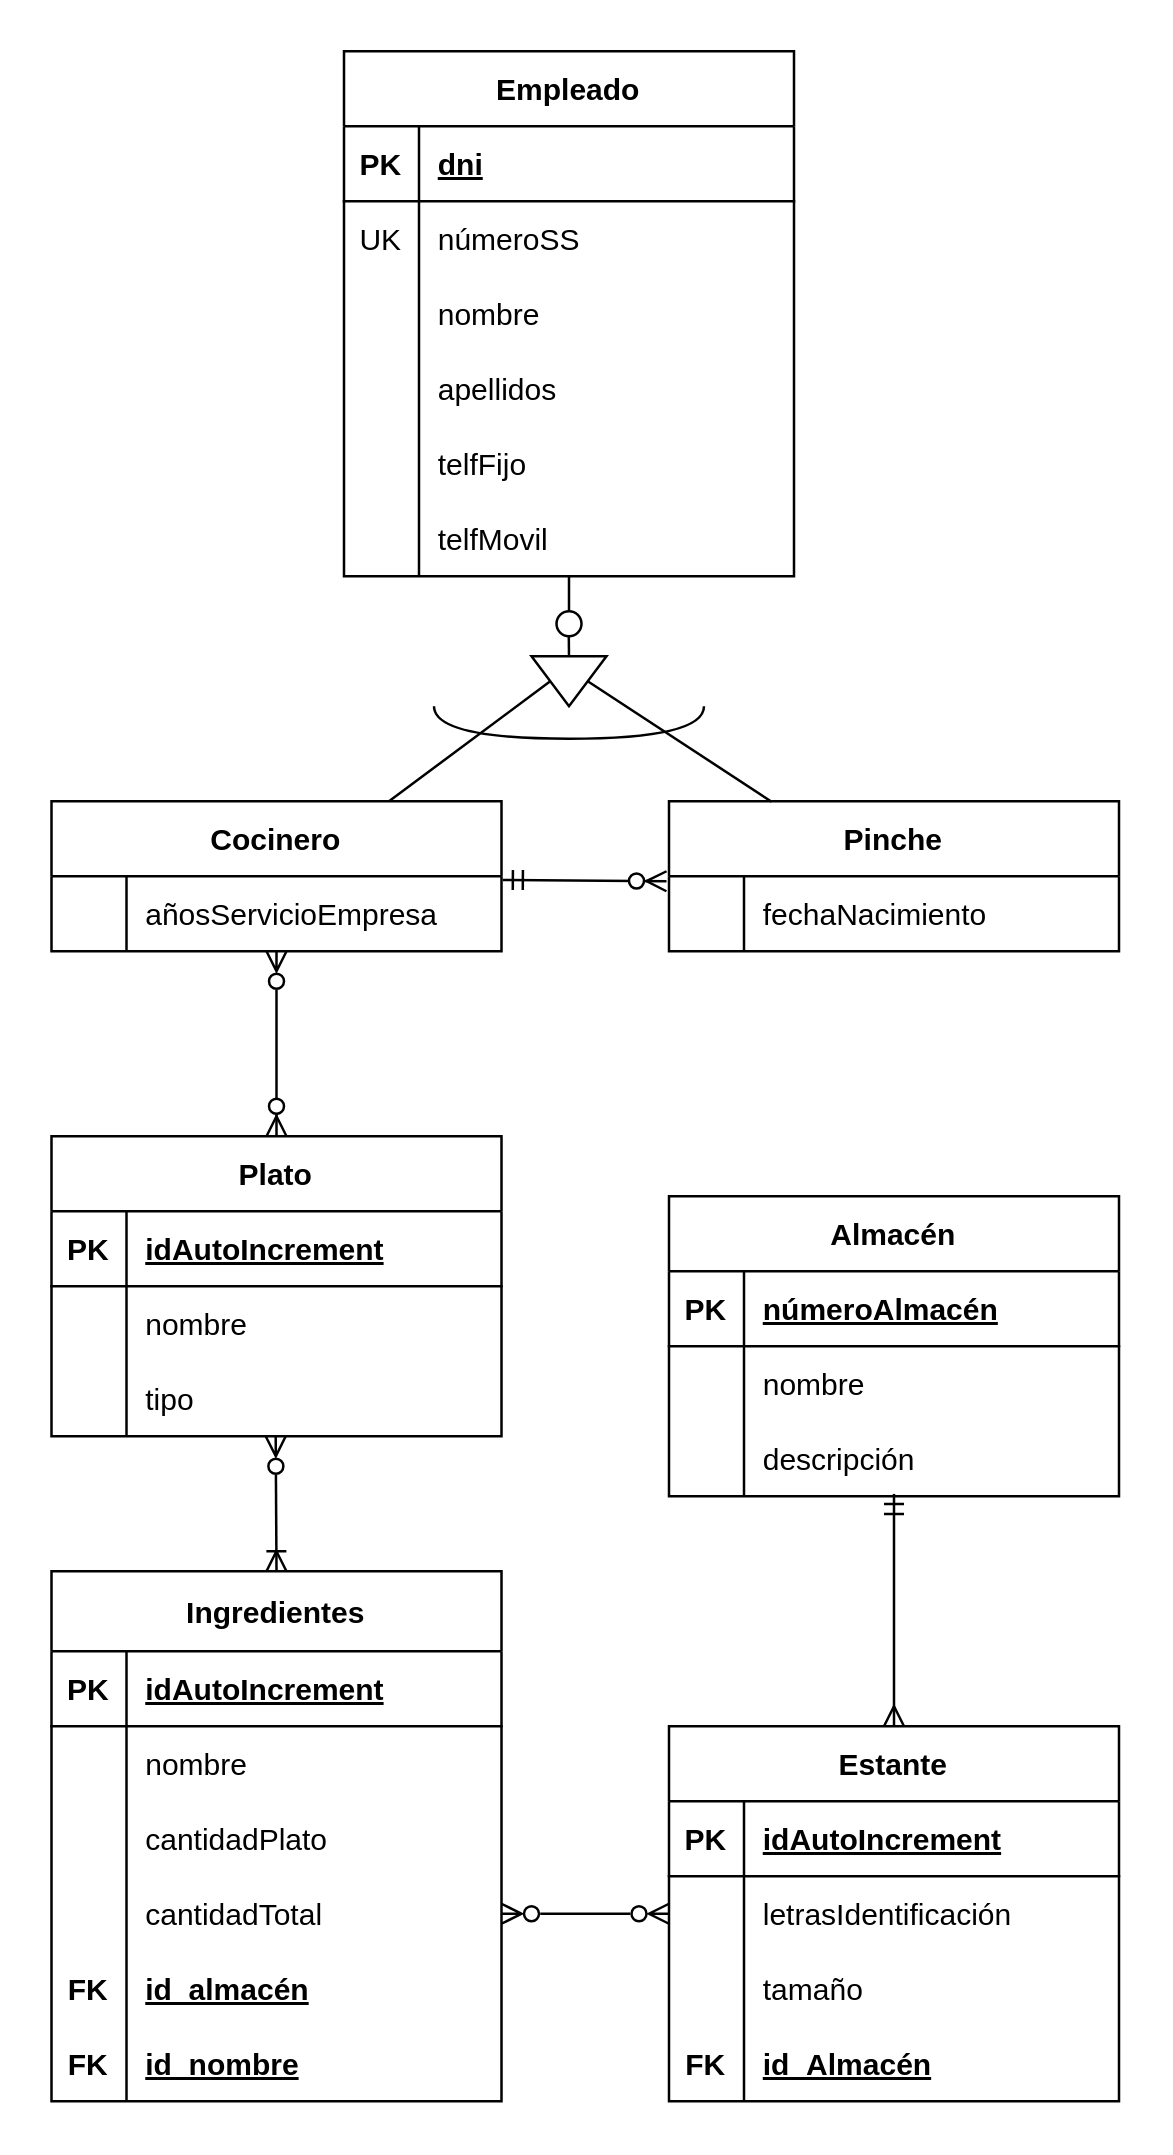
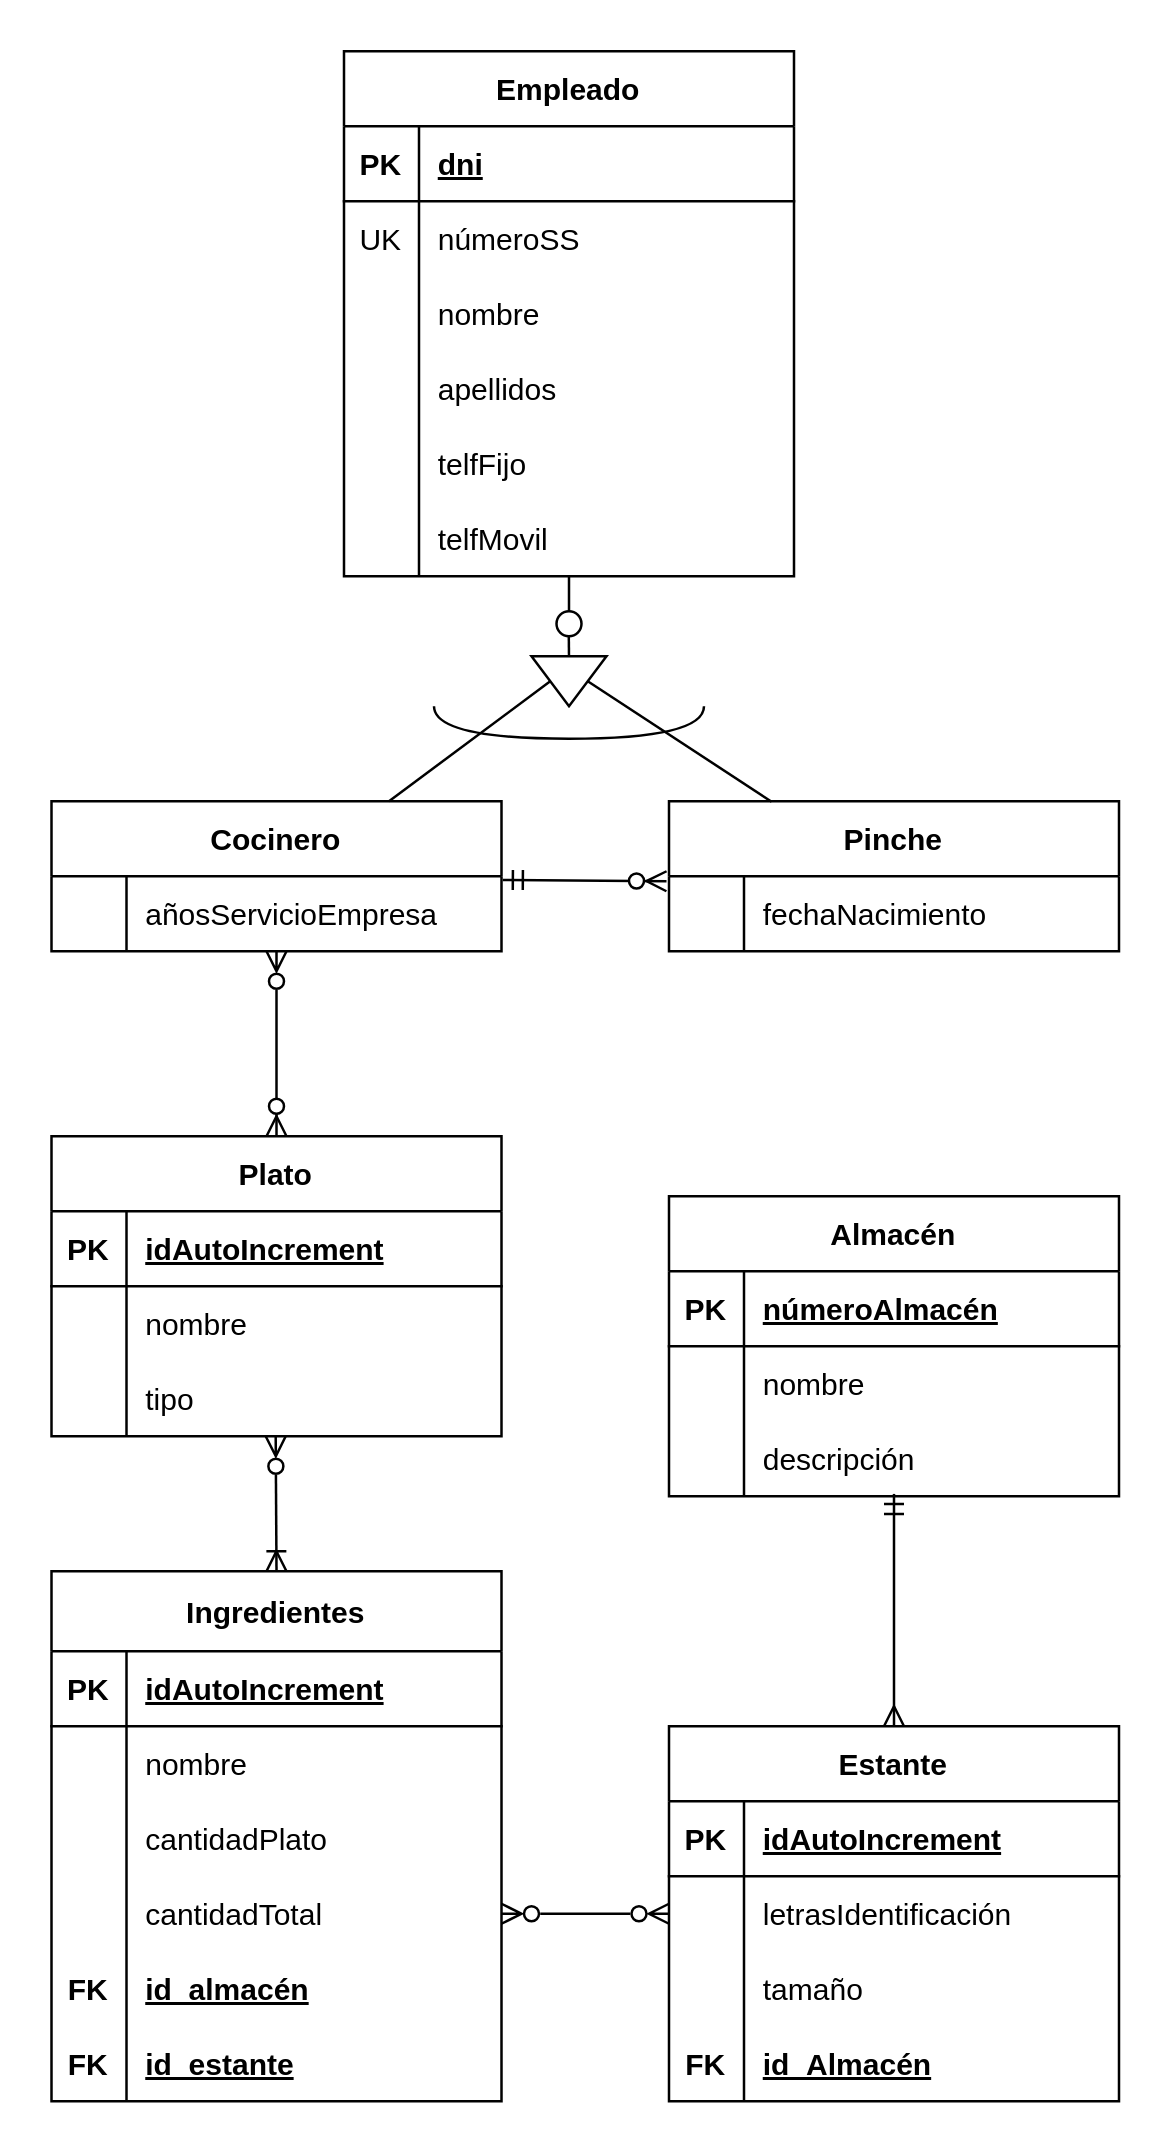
(217, 2065) -> (225, 2065)
